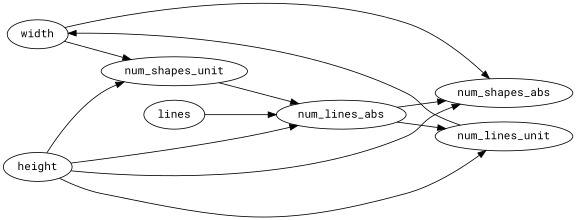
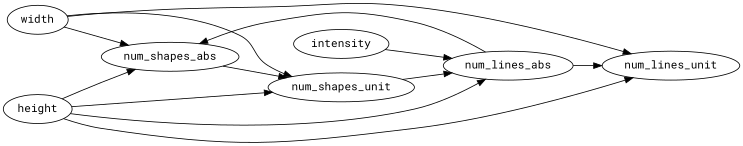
(276, 51) -> (348, 4)
none -> (251, 71)
(174, 115) -> (341, 44)
